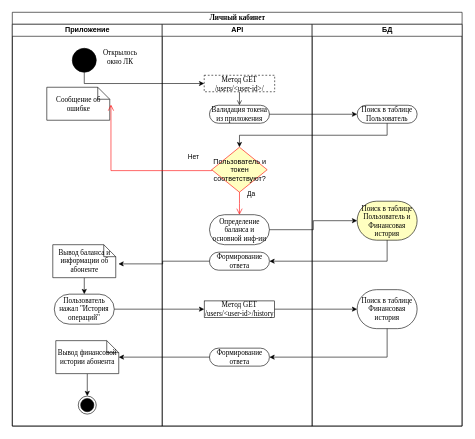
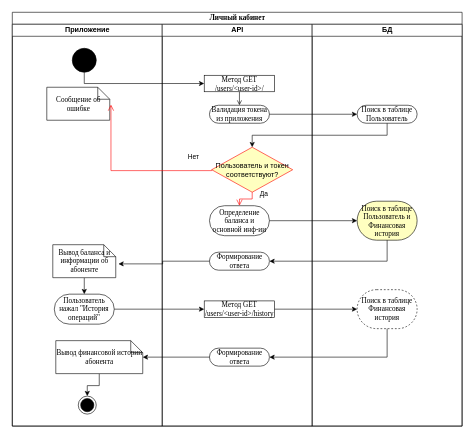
(120, 57) -> none
(240, 84) -> (240, 84)
(240, 170) -> (252, 170)
(240, 230) -> (240, 221)
(387, 309) -> (387, 309)
(87, 357) -> (99, 357)
